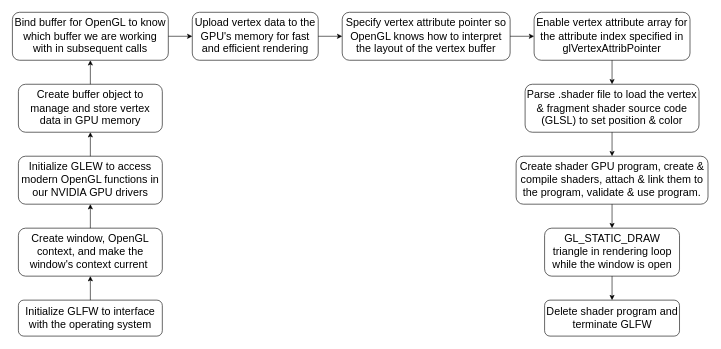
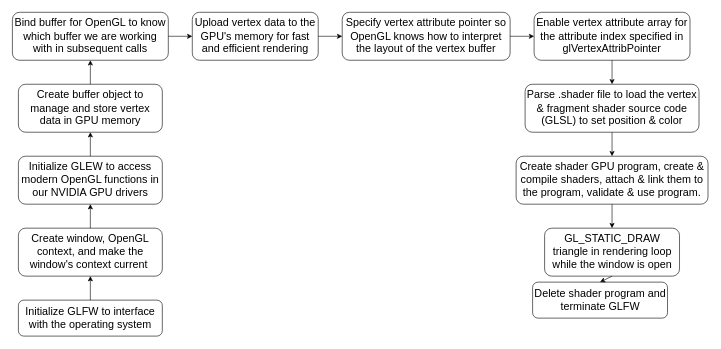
(612, 318) -> (600, 300)
